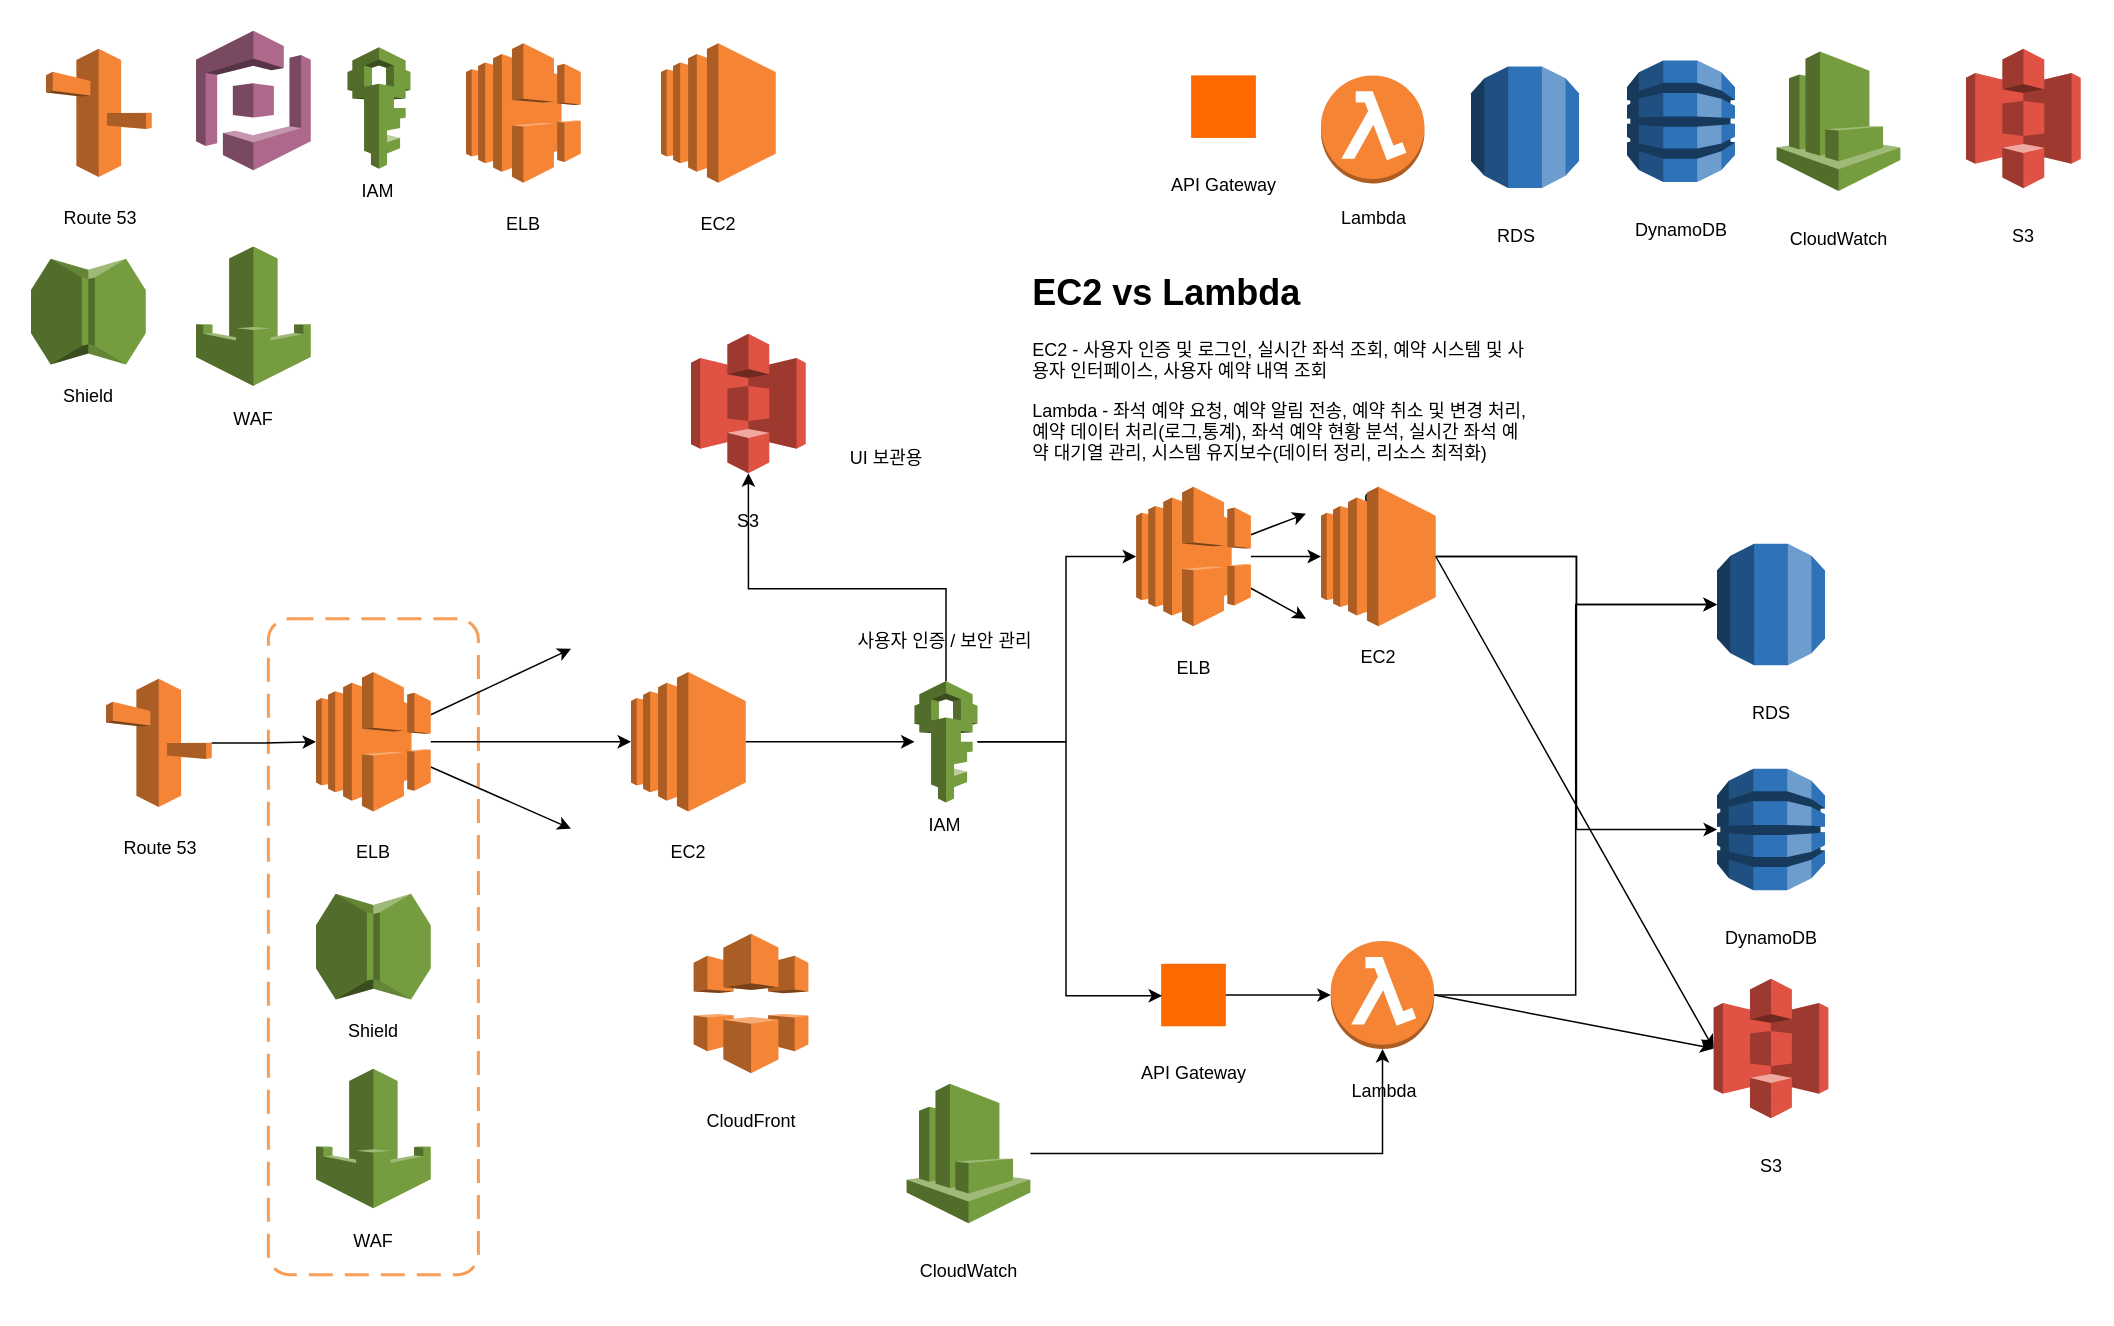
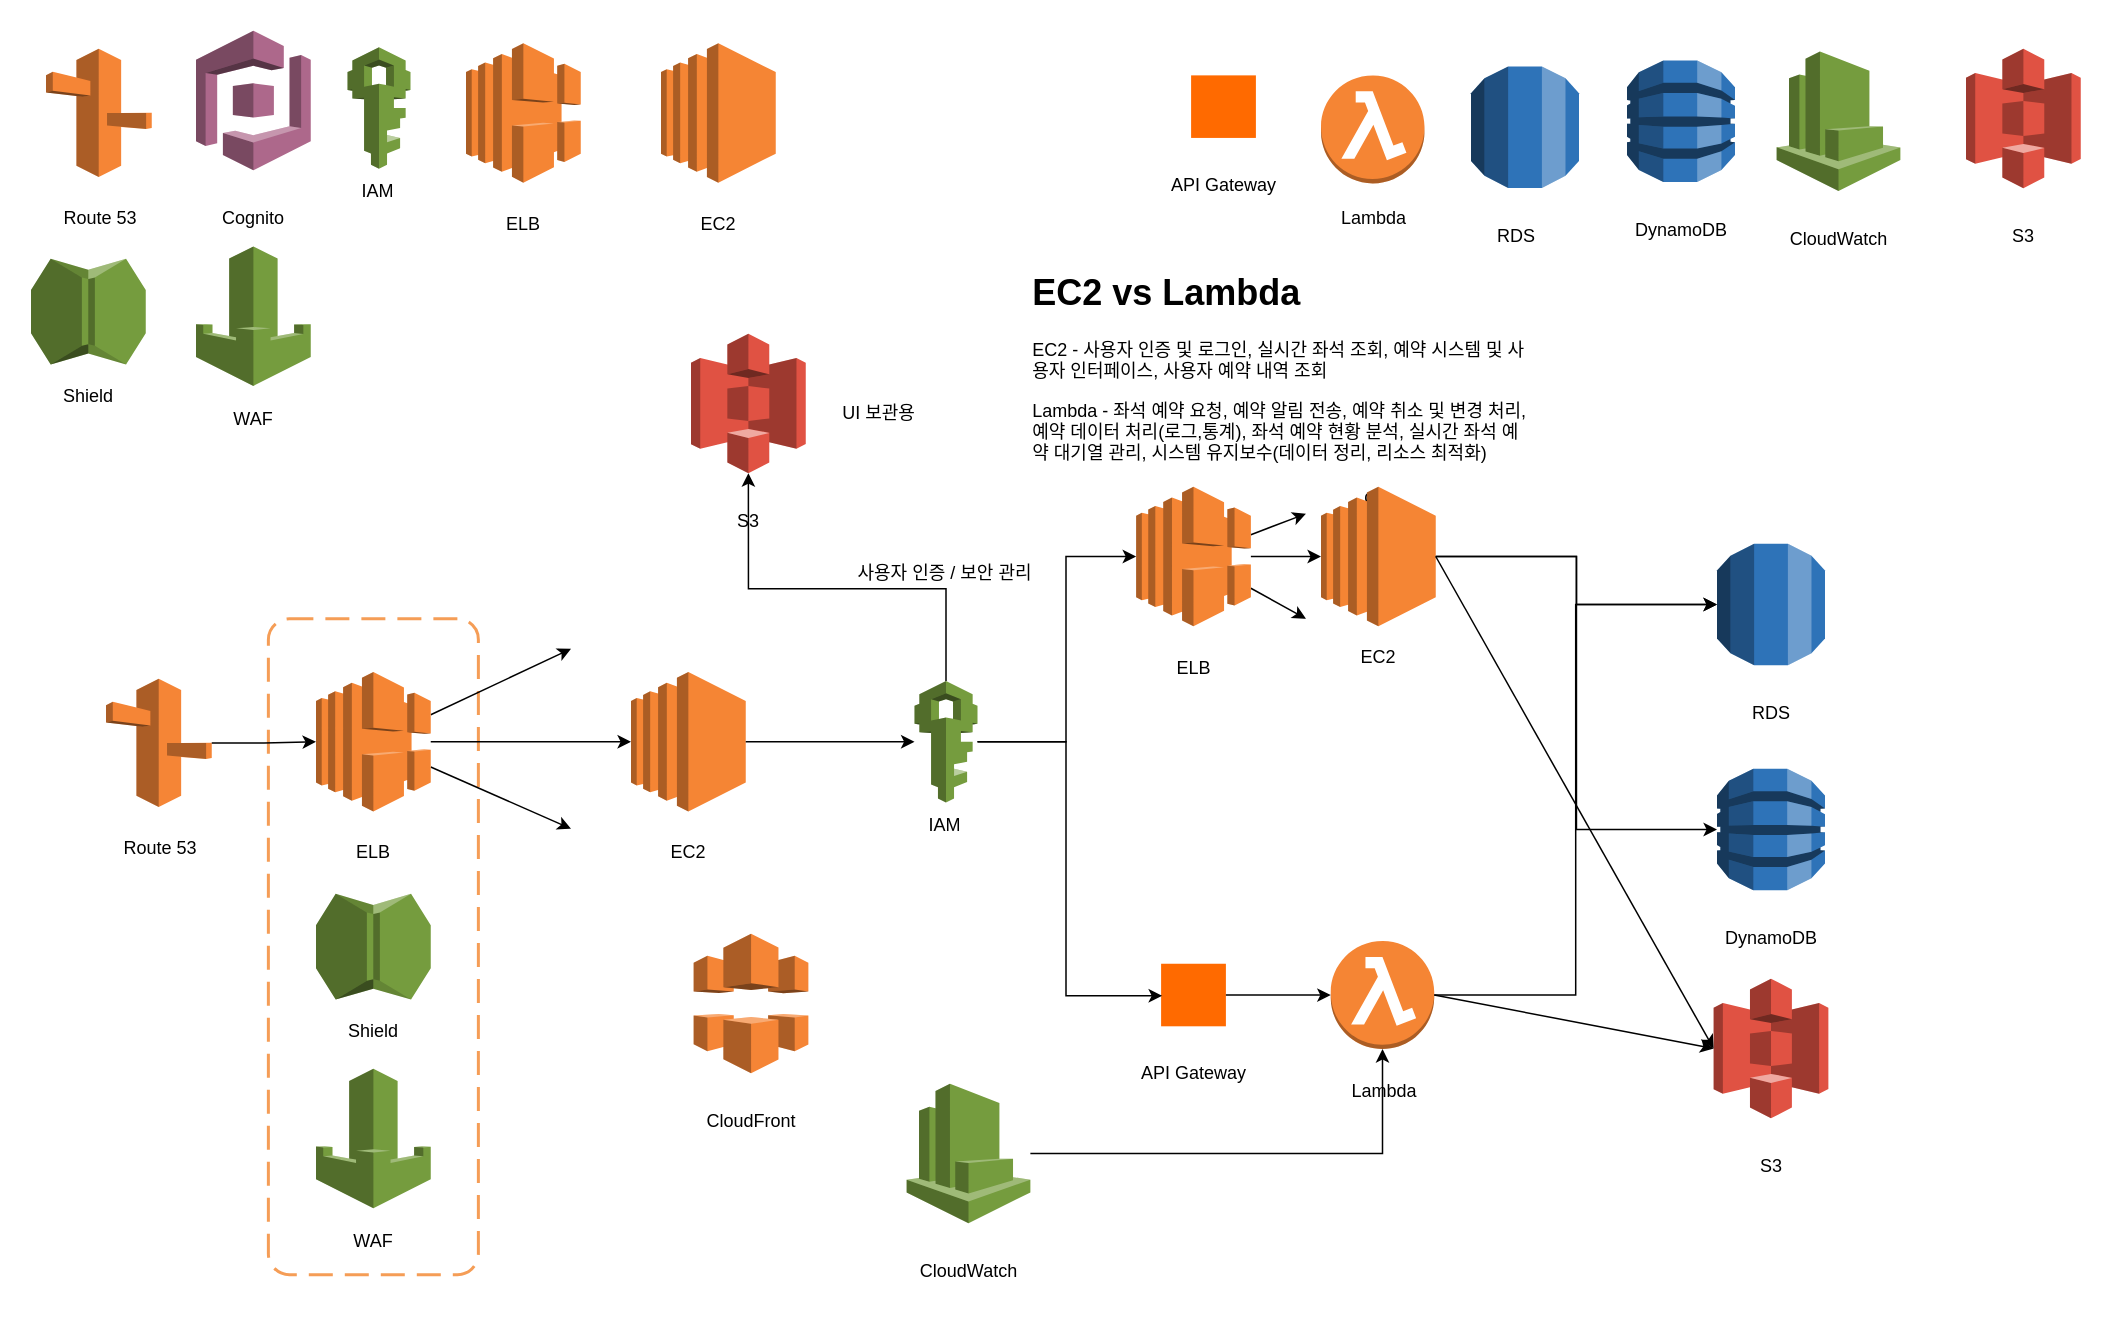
none -> (253, 218)
(886, 458) -> (878, 413)
(944, 641) -> (944, 574)
